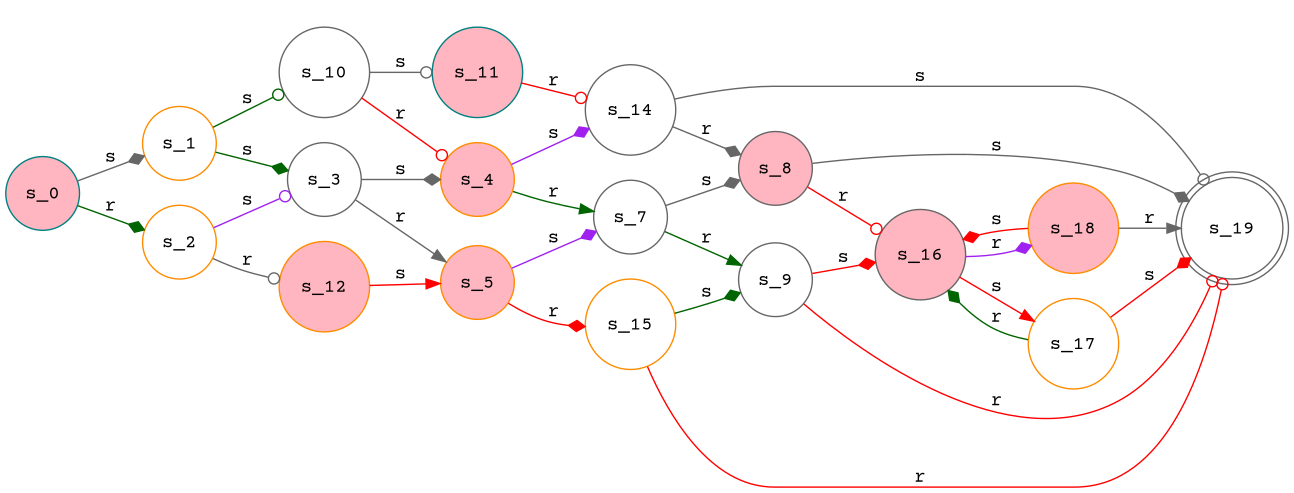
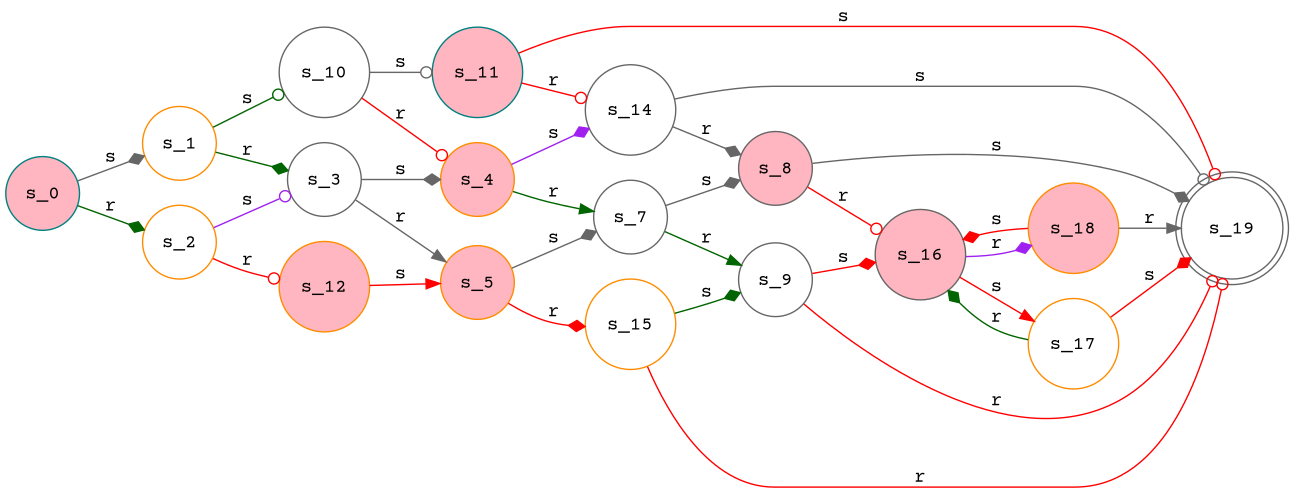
none -> (900, 26)
(248, 150) -> (248, 150)
(546, 253) -> (546, 253)
(240, 269) -> (240, 269)
